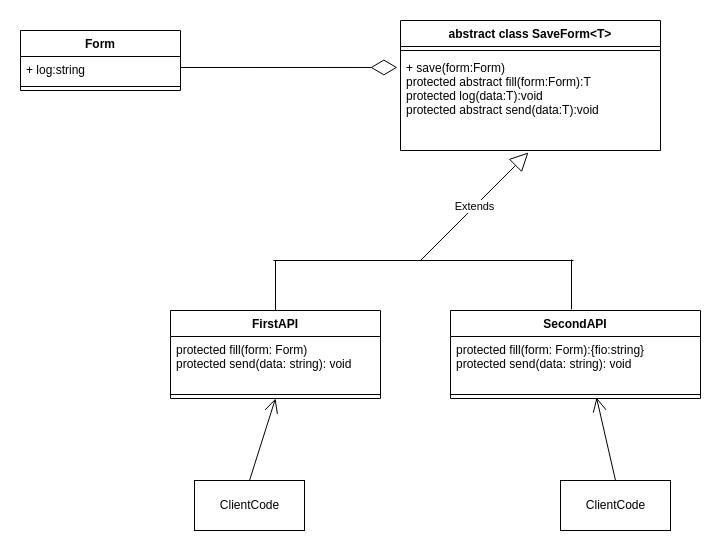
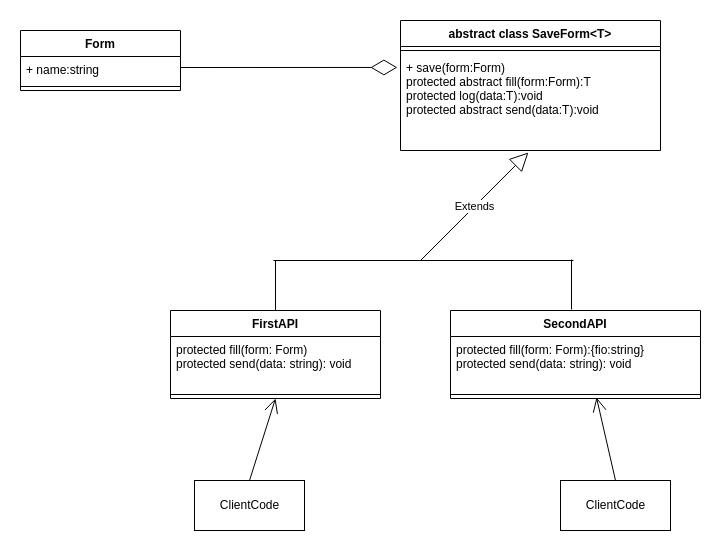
(60, 70) -> (65, 70)
